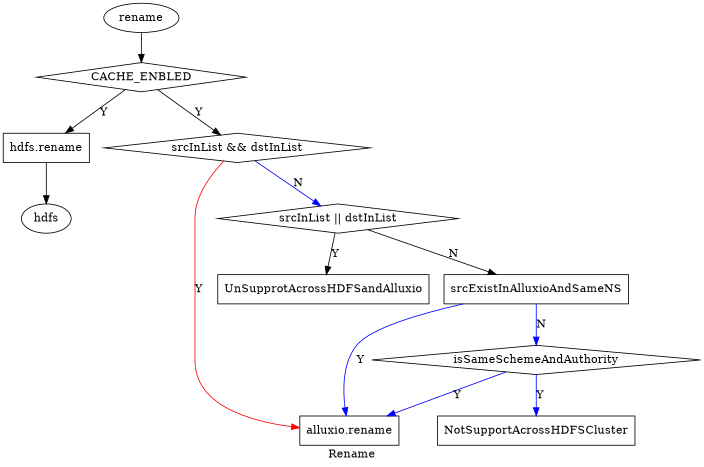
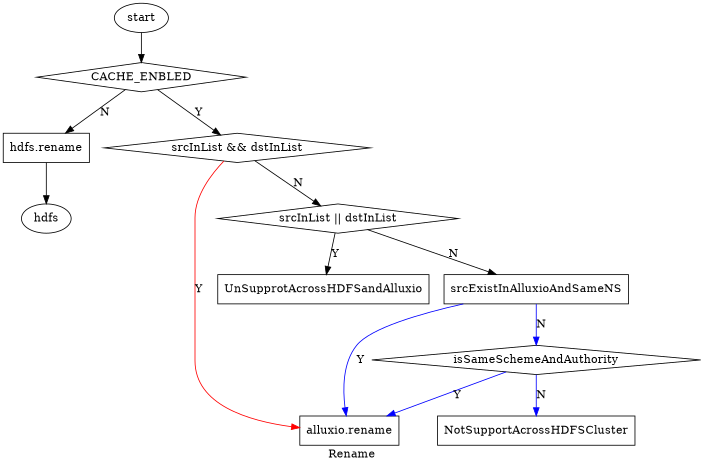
(141, 18) -> (141, 18)
(104, 113) -> (105, 113)
(284, 181) -> (284, 181)
(540, 395) -> (542, 395)
